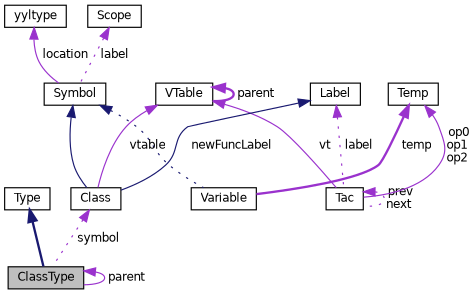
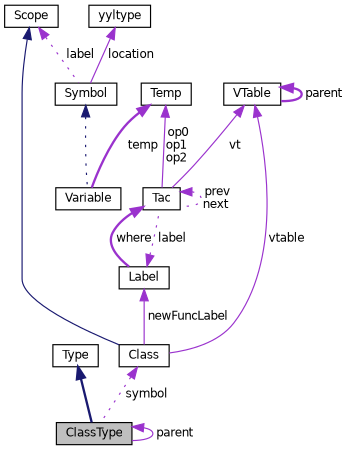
(196, 125) -> (144, 323)
(71, 154) -> (22, 219)
none -> (111, 239)
